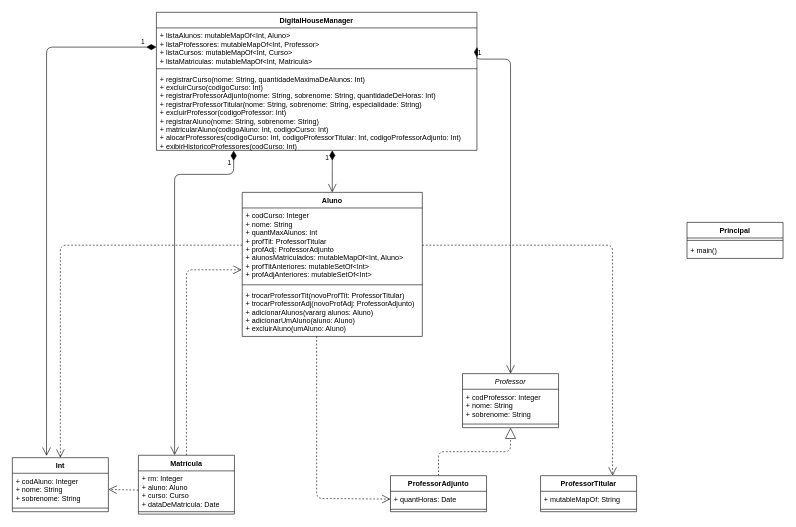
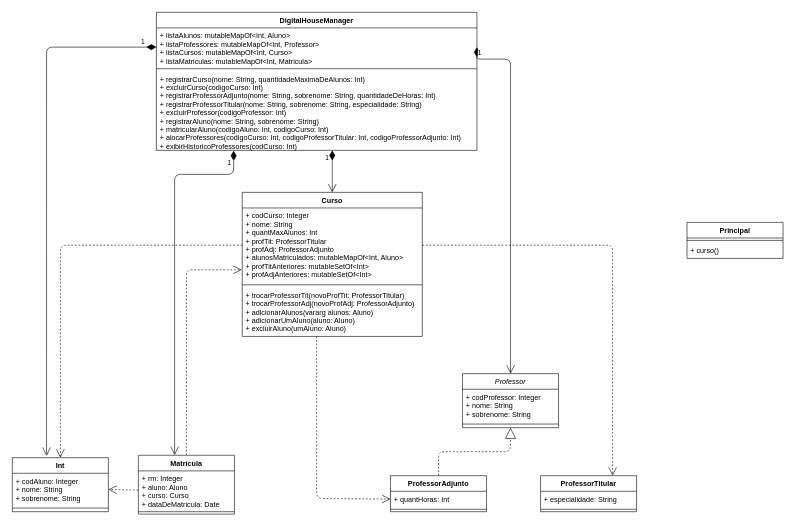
(332, 200) -> (332, 200)
(704, 251) -> (707, 251)
(427, 499) -> (425, 499)
(583, 499) -> (583, 499)
